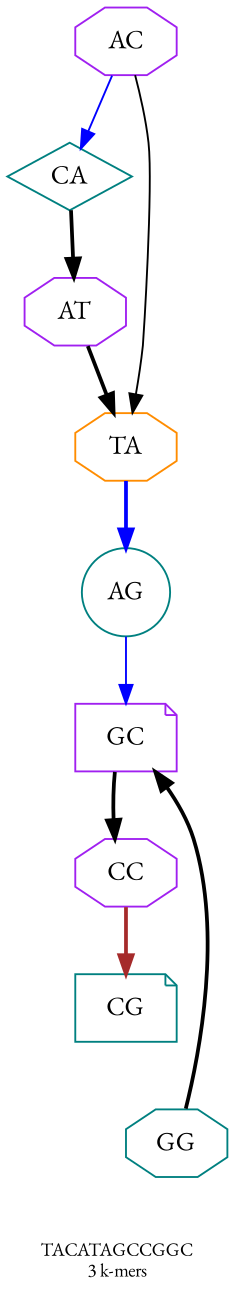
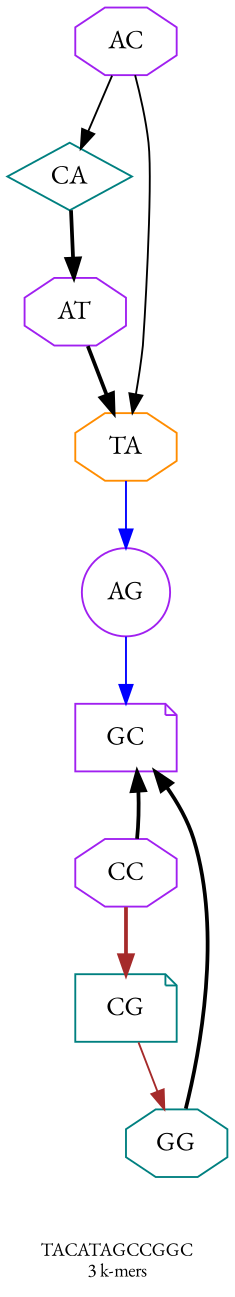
(100, 103) -> (100, 103)
(126, 505) -> (126, 505)
(126, 592) -> (126, 592)
(113, 796) -> (139, 815)
none -> (148, 1067)
